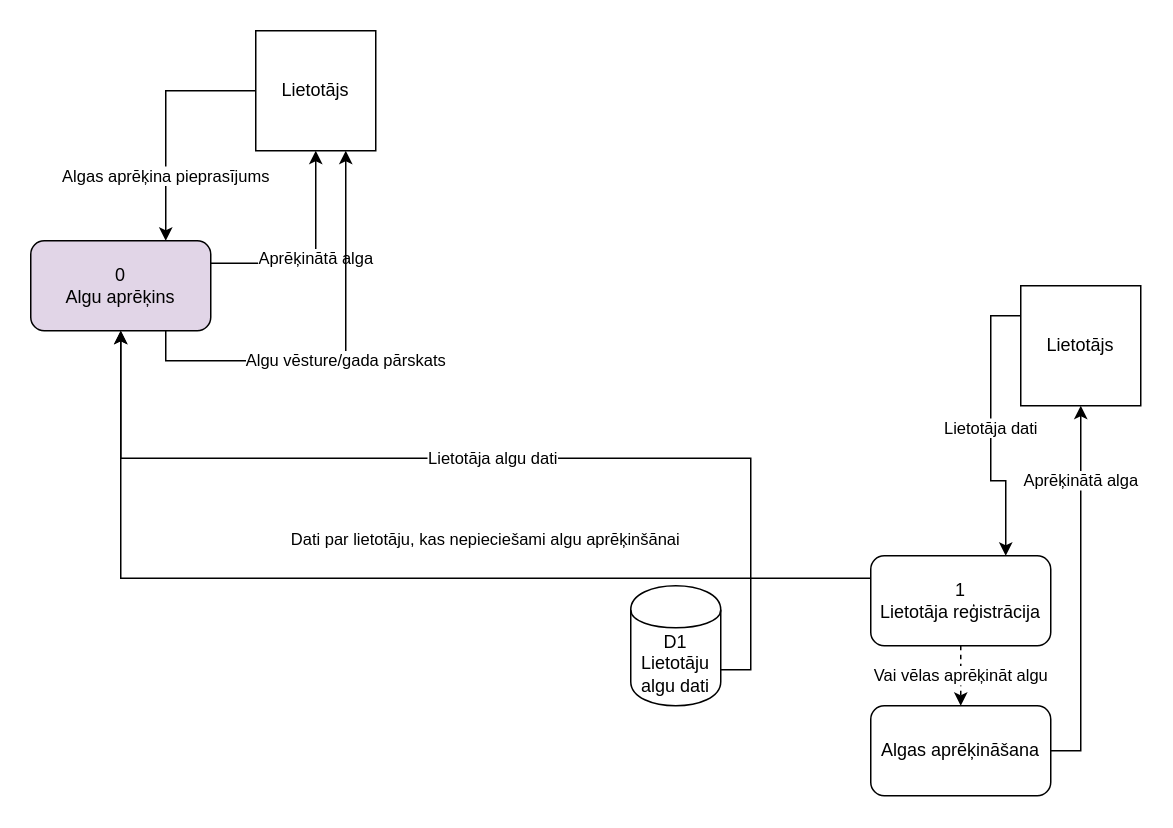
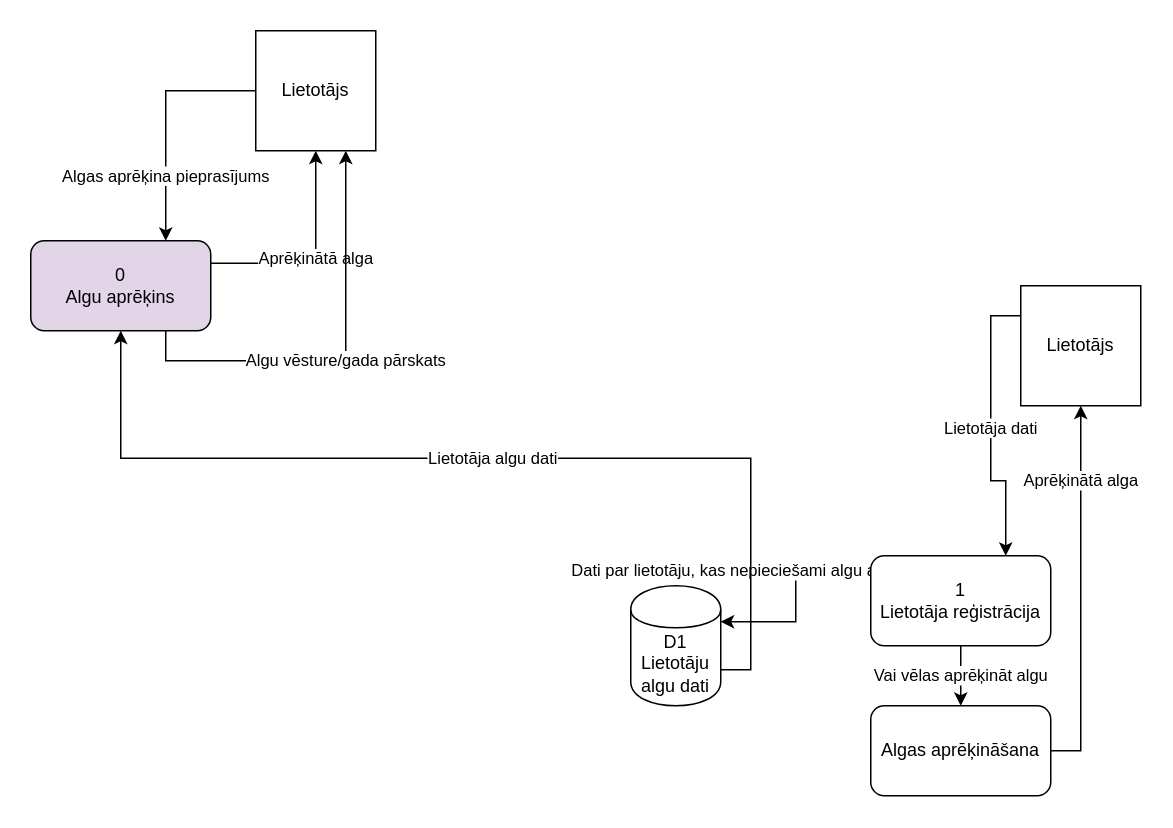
(437, 578) -> (796, 594)
(961, 656) -> (961, 656)
